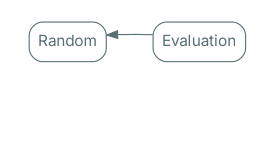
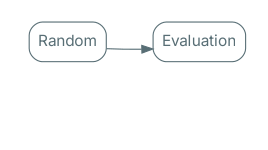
(135, 34) -> (124, 49)
